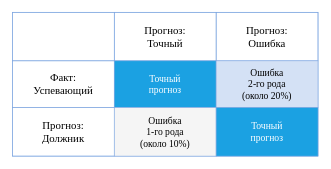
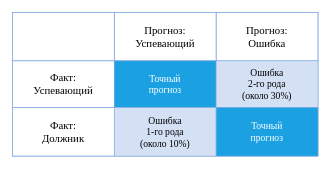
(165, 37) -> (165, 37)
(267, 84) -> (267, 84)
(63, 132) -> (63, 132)
(165, 132) -> (165, 132)
